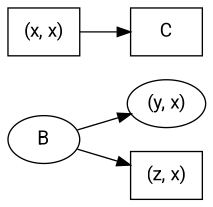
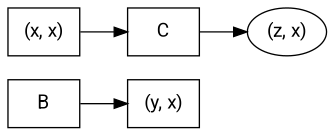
(166, 104) -> (163, 104)
(44, 140) -> (44, 104)
(97, 155) -> (217, 32)
(166, 175) -> (287, 32)
